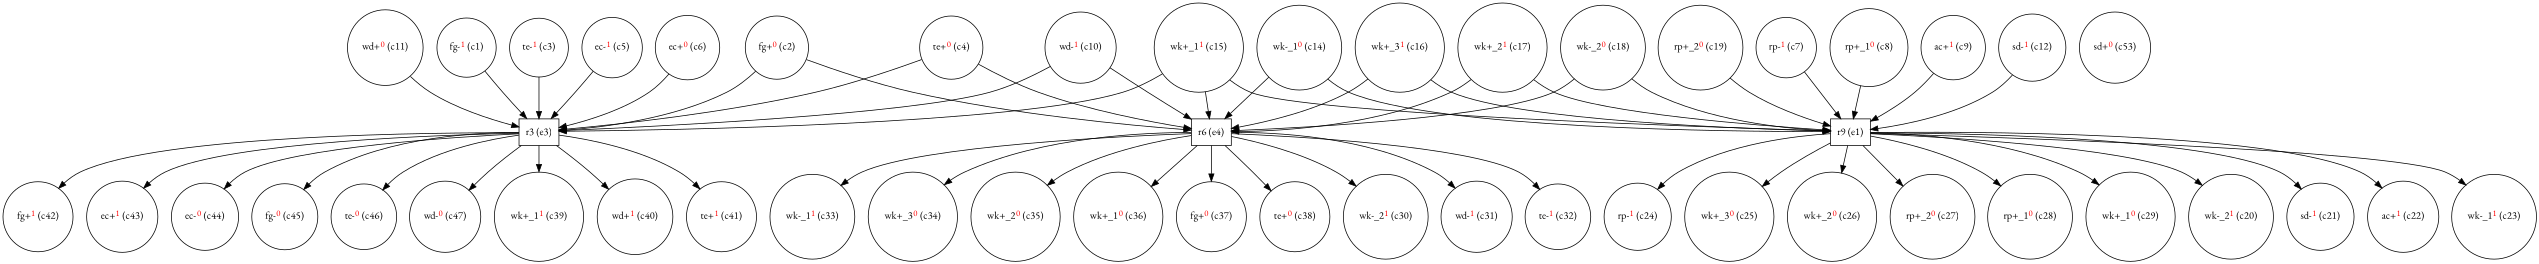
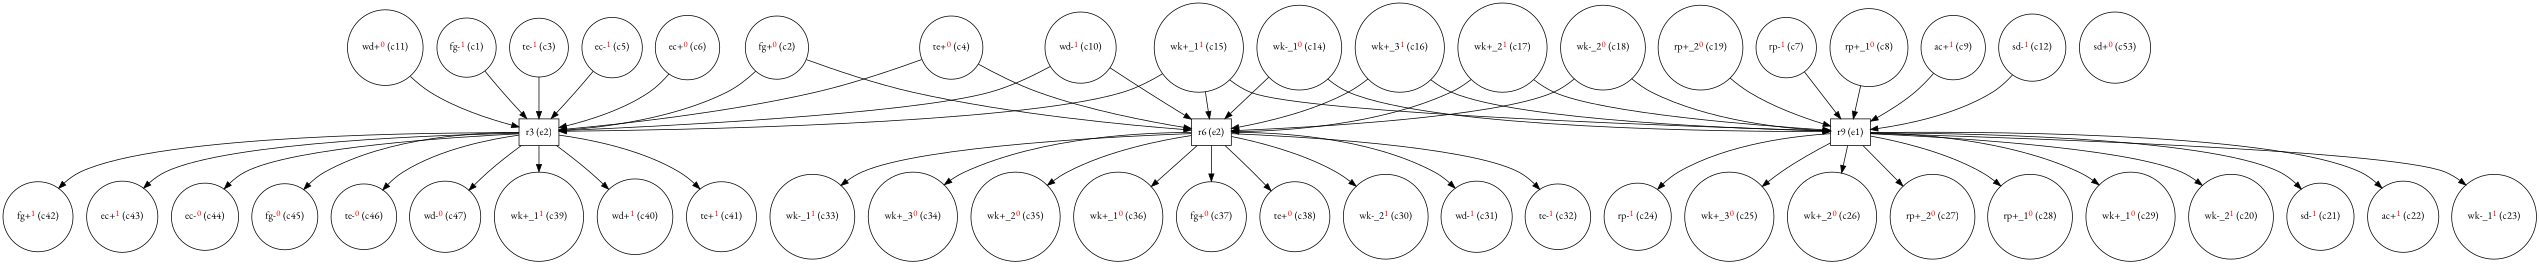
(539, 132) -> (539, 132)
(1211, 132) -> (1211, 132)
